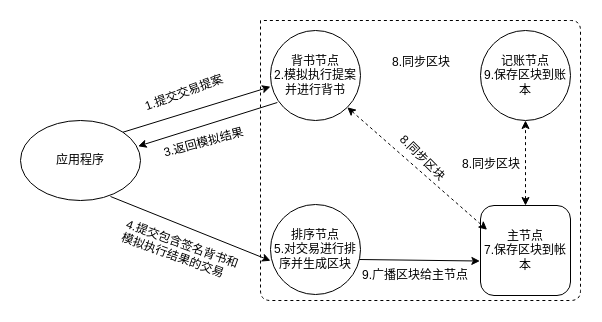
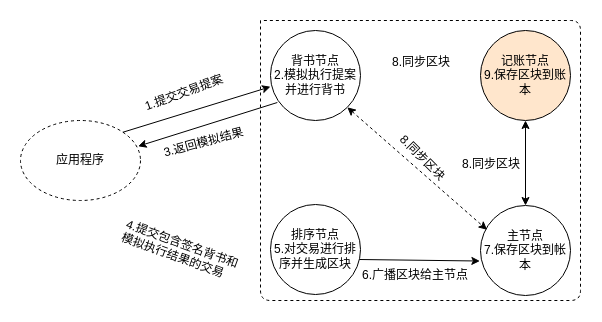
(526, 76) -> (526, 76)
(81, 161) -> (81, 161)
(526, 162) -> (526, 162)
(188, 227) -> none
(526, 251) -> (526, 251)
(416, 276) -> (416, 276)
